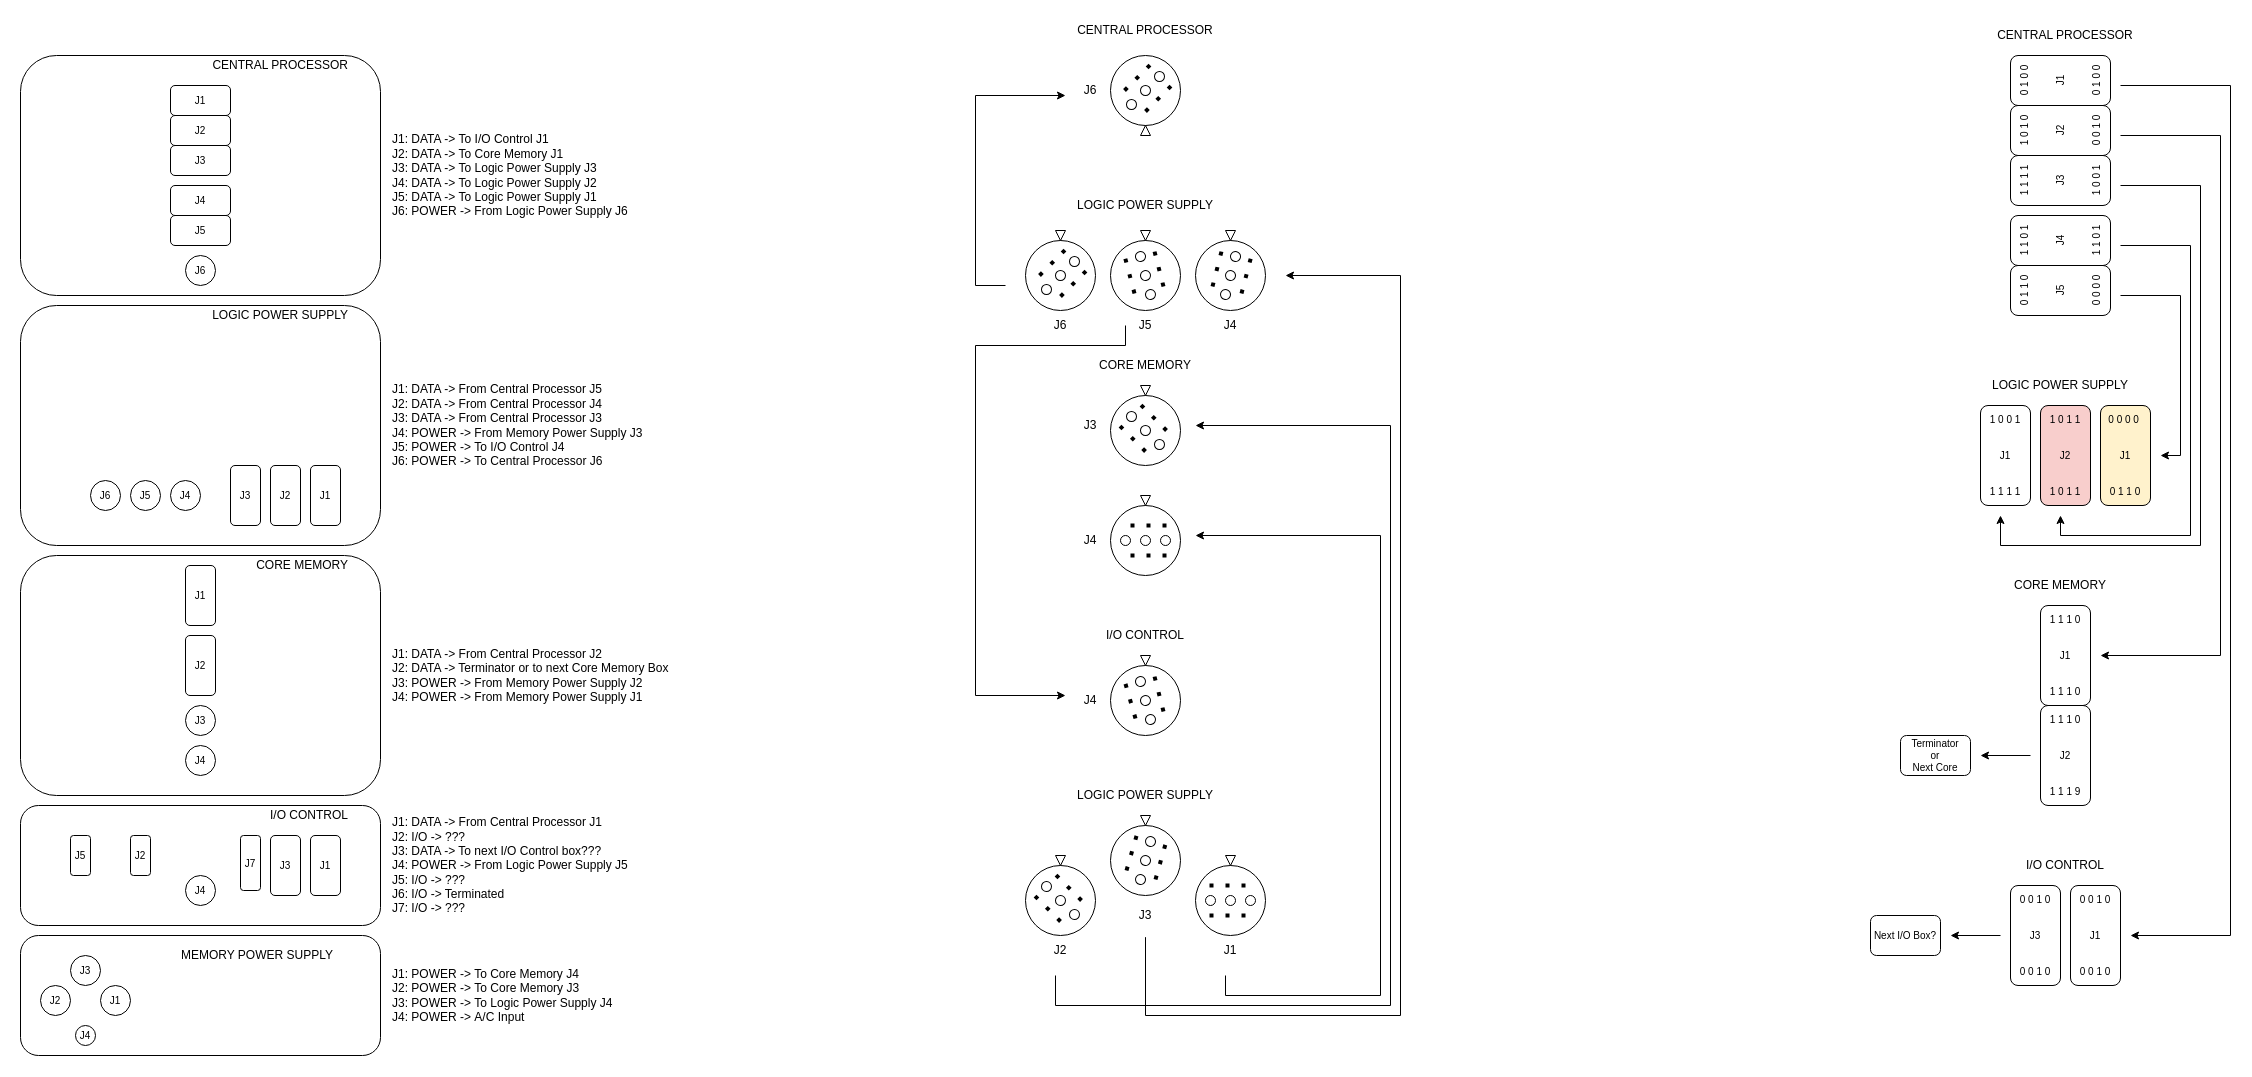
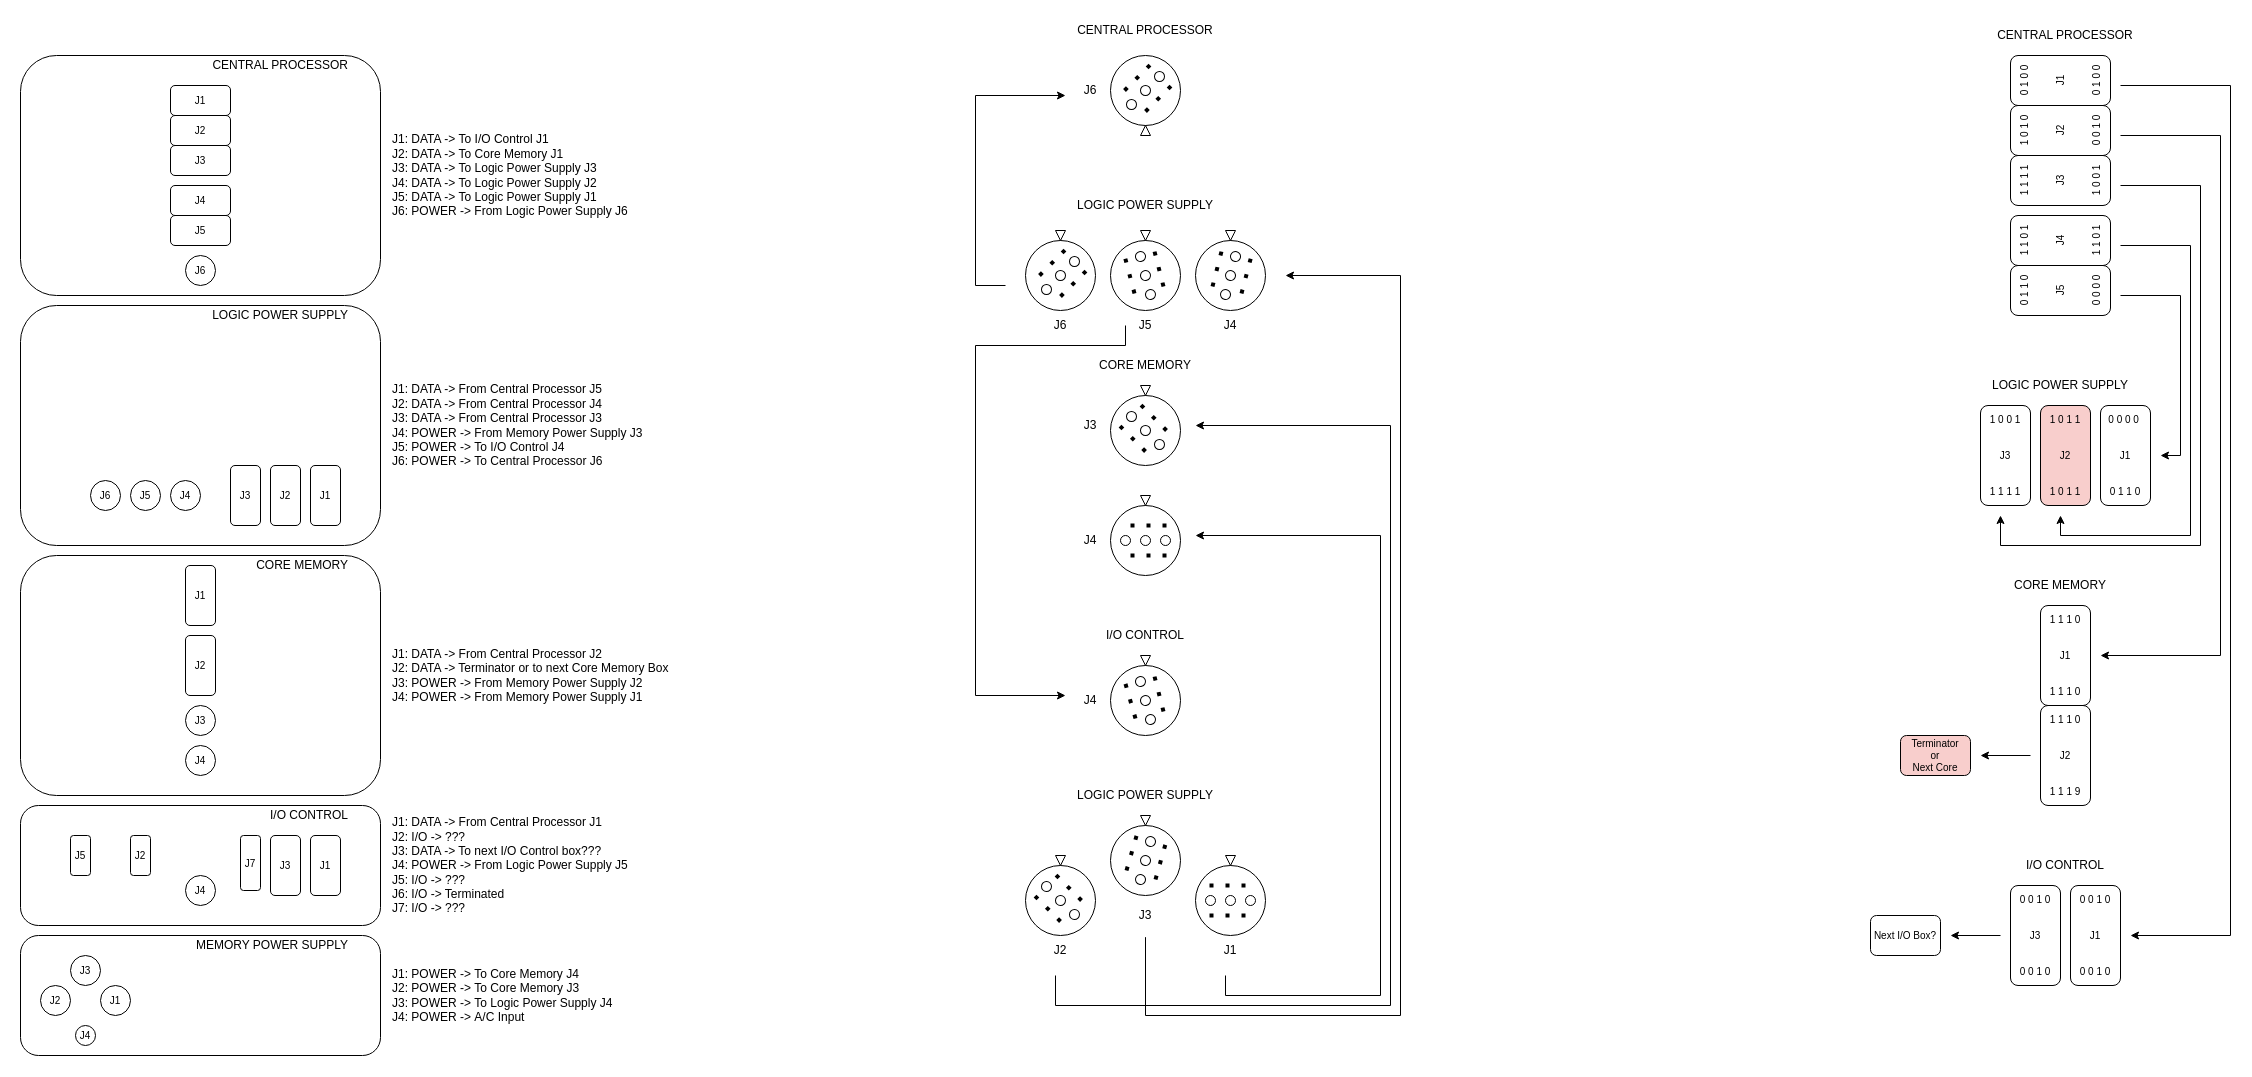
(2006, 456) -> (2006, 456)
(2126, 456) -> (2126, 456)
(1936, 756) -> (1936, 756)
(246, 956) -> (261, 946)
